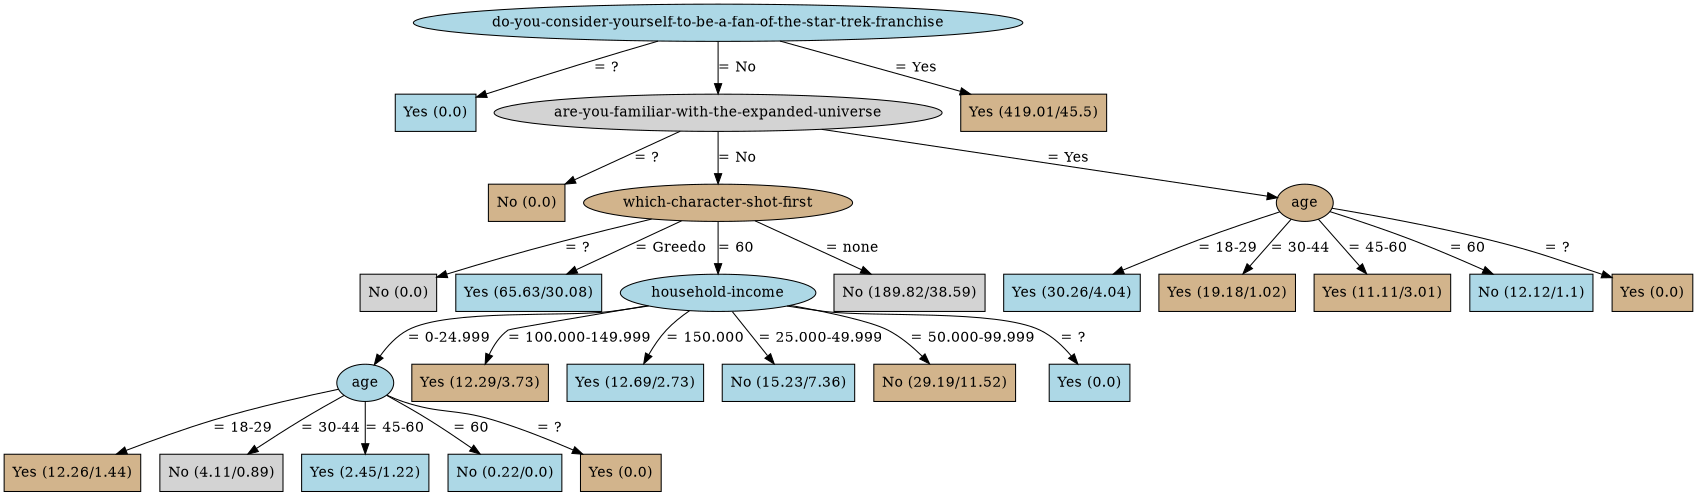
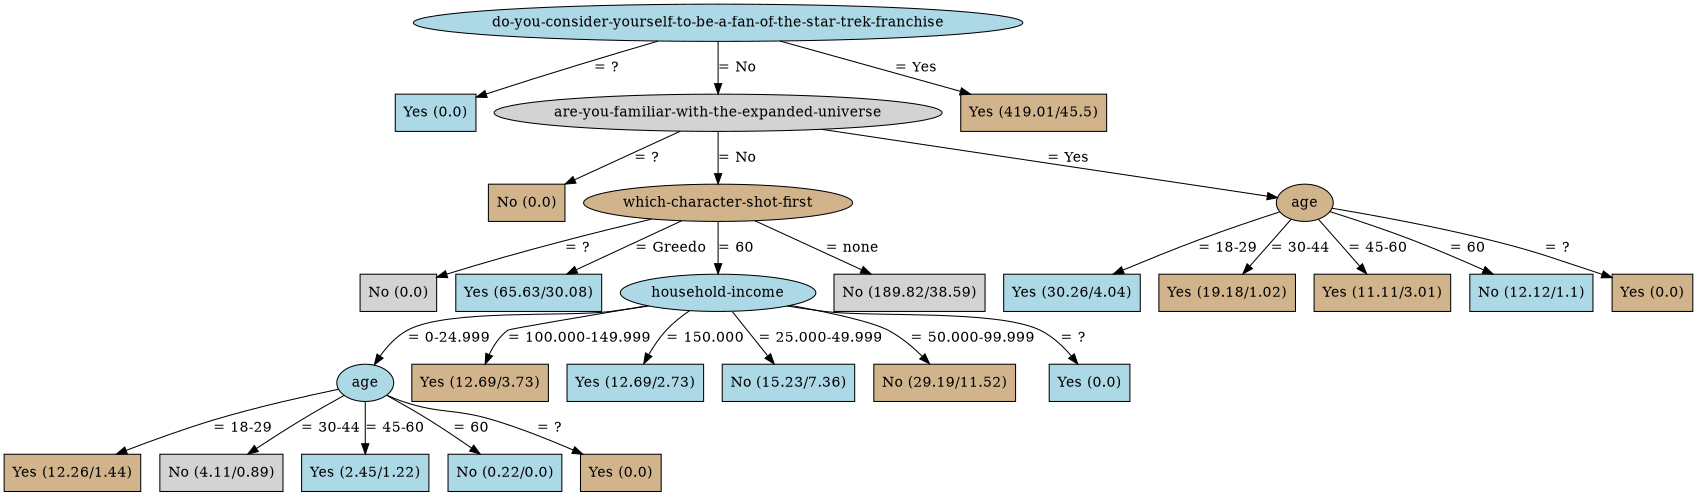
(480, 383) -> (480, 383)
